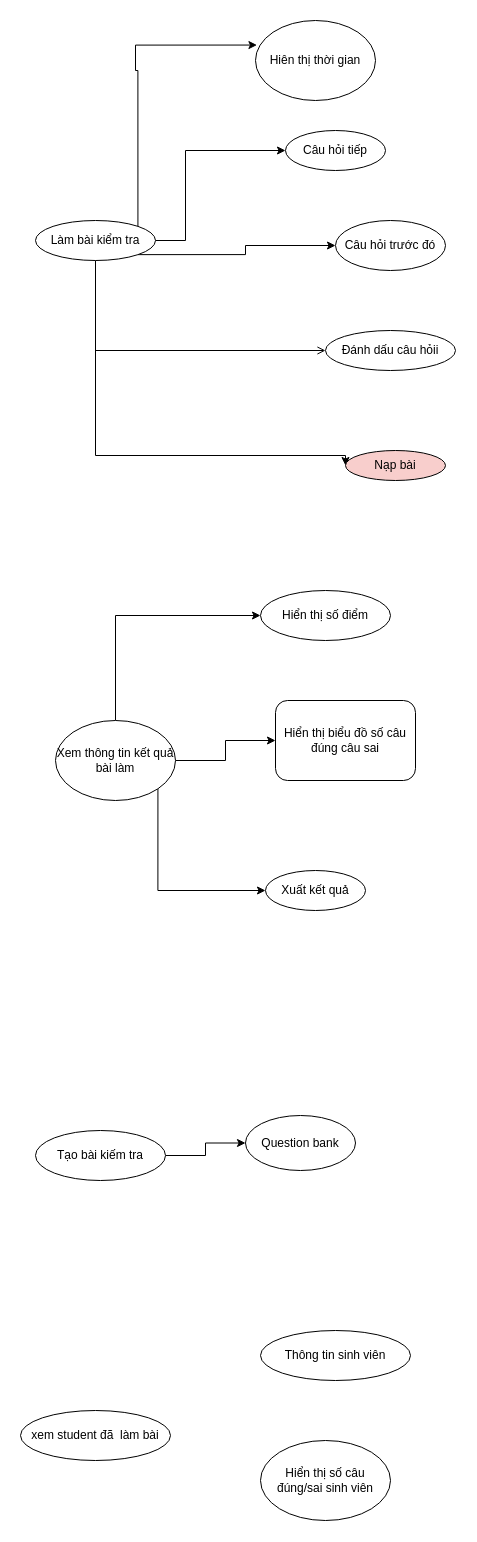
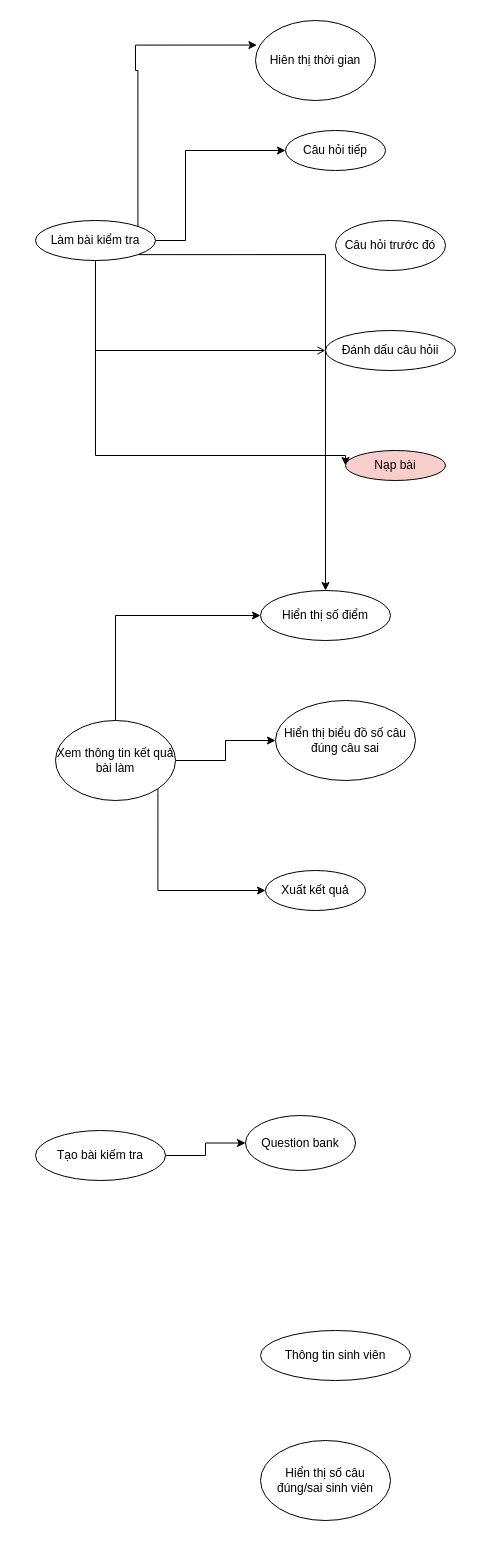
(282, 246) -> (326, 378)
(346, 741) -> (346, 741)
(96, 1436) -> none
